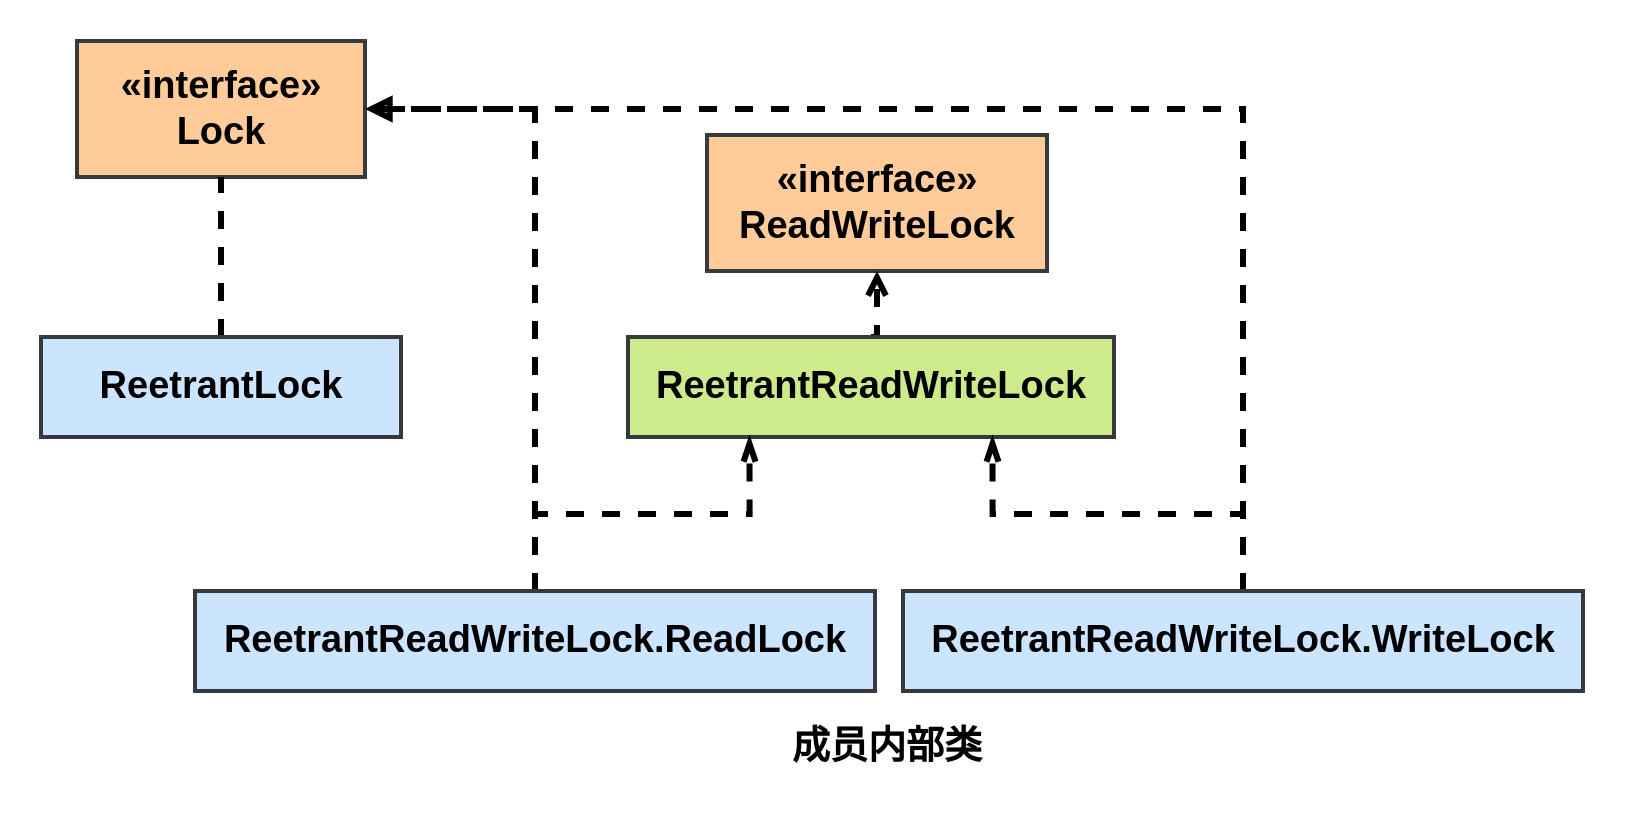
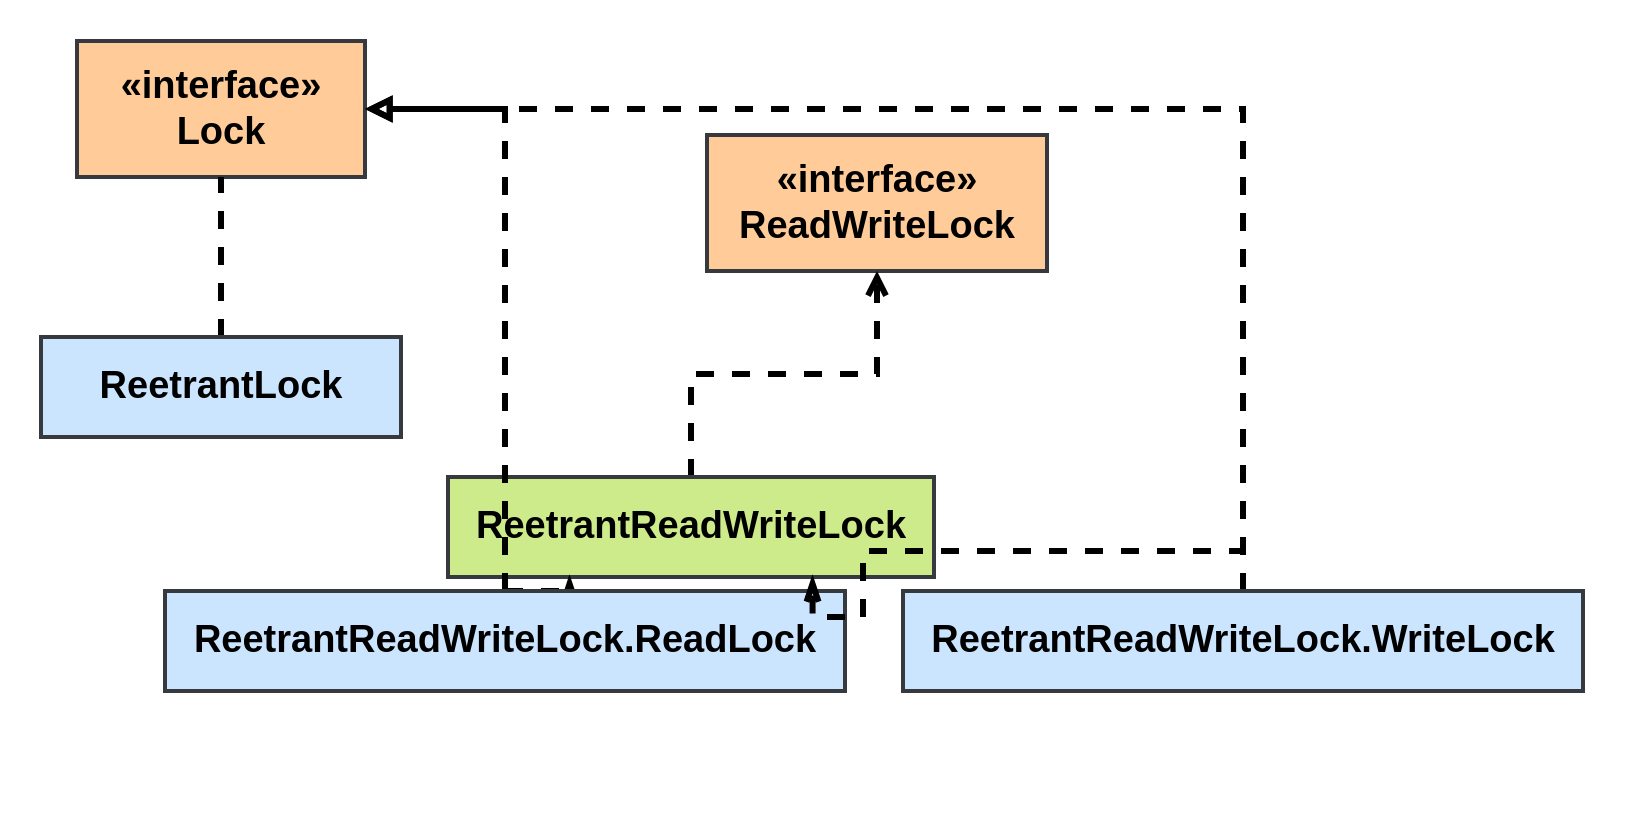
(383, 109) -> (539, 109)
(871, 387) -> (691, 527)
(535, 641) -> (505, 641)
(886, 746) -> none
